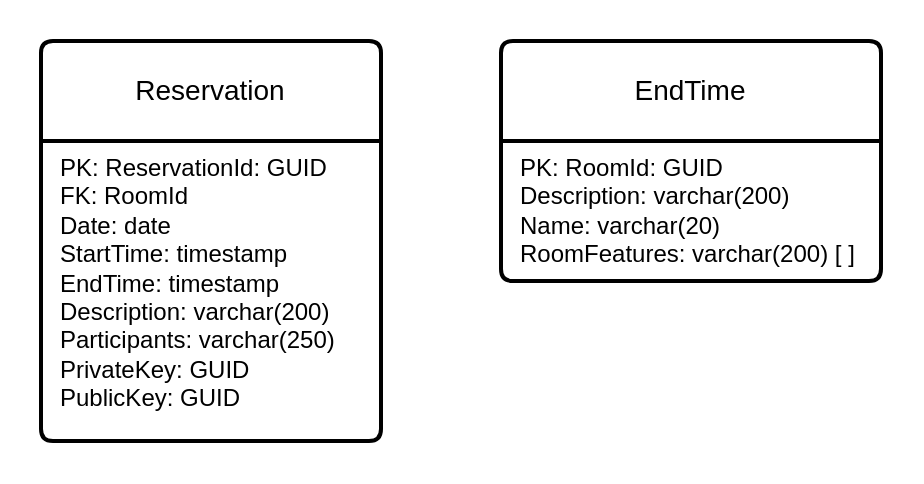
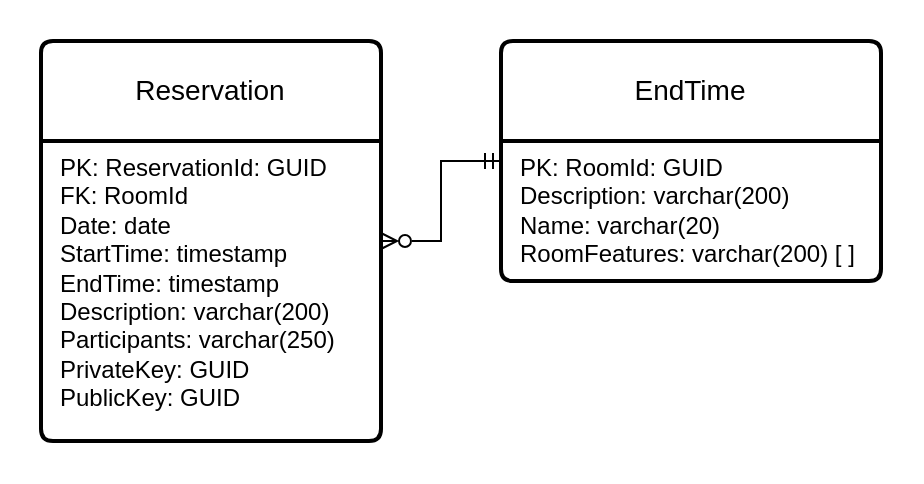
none -> (441, 187)
